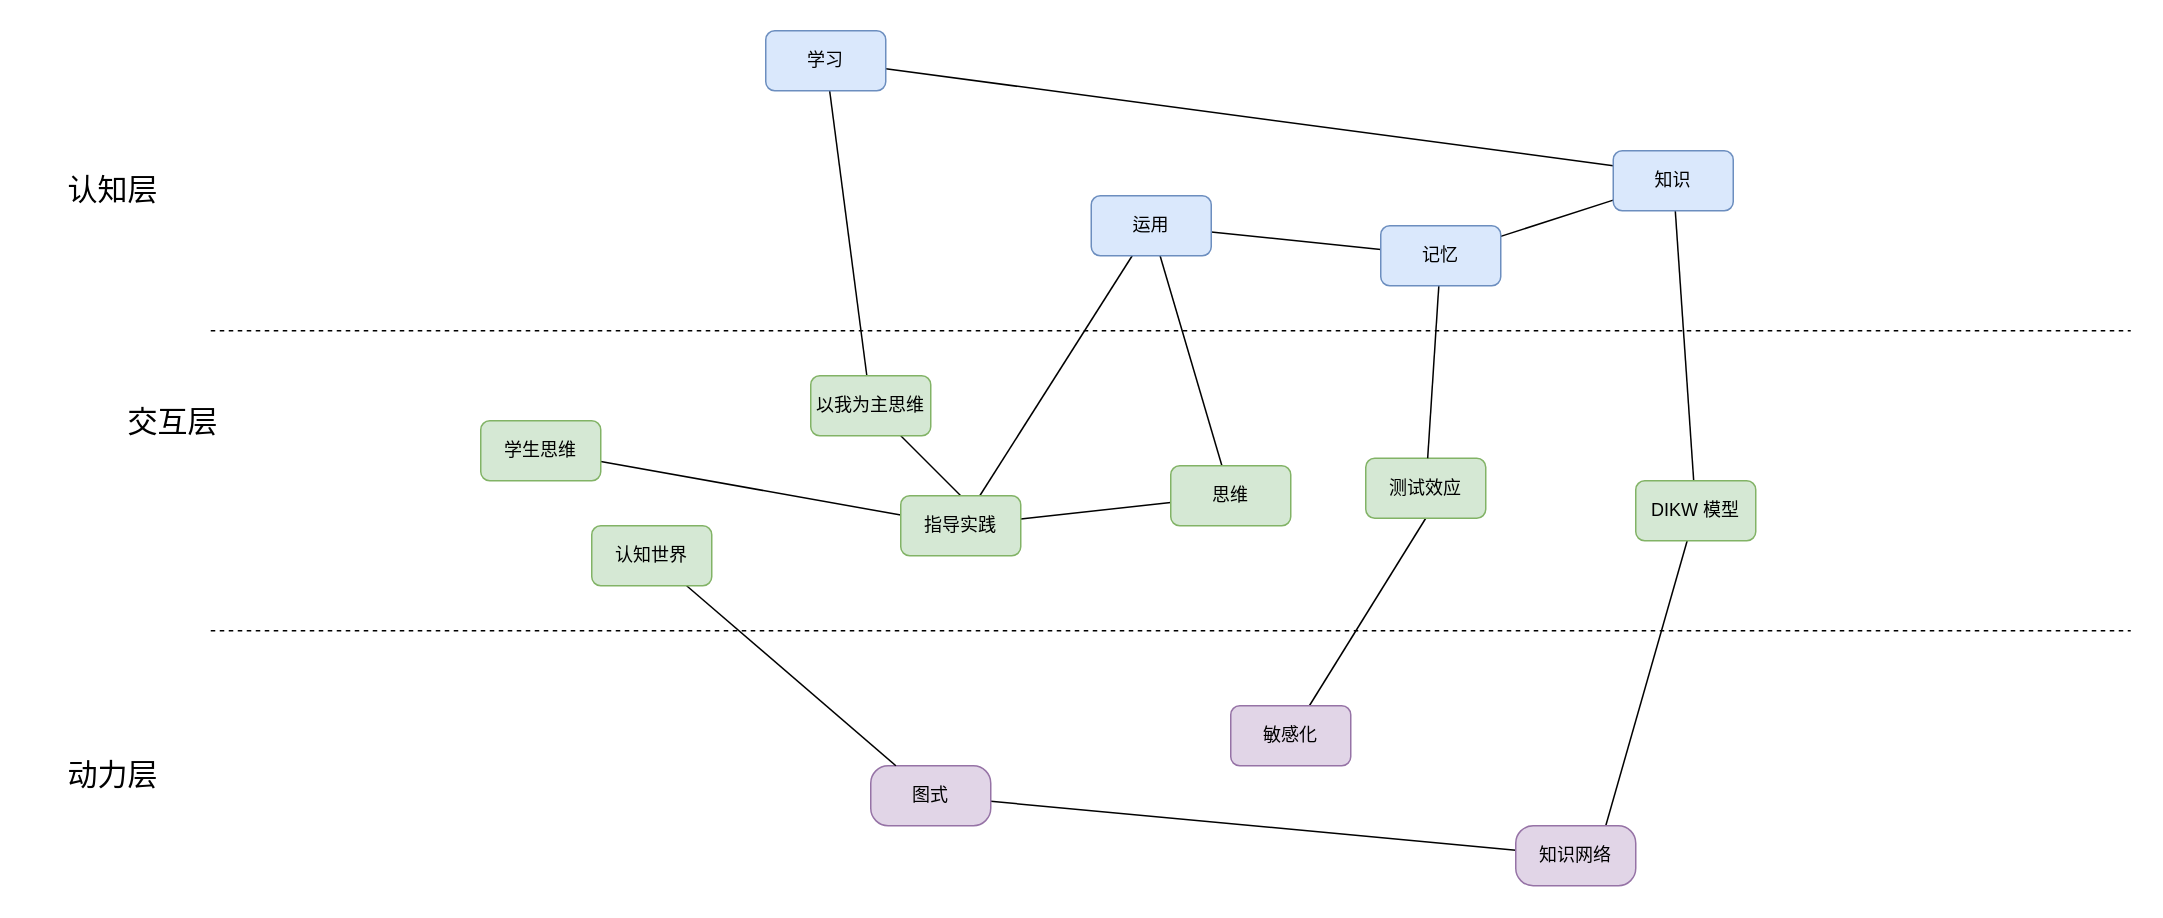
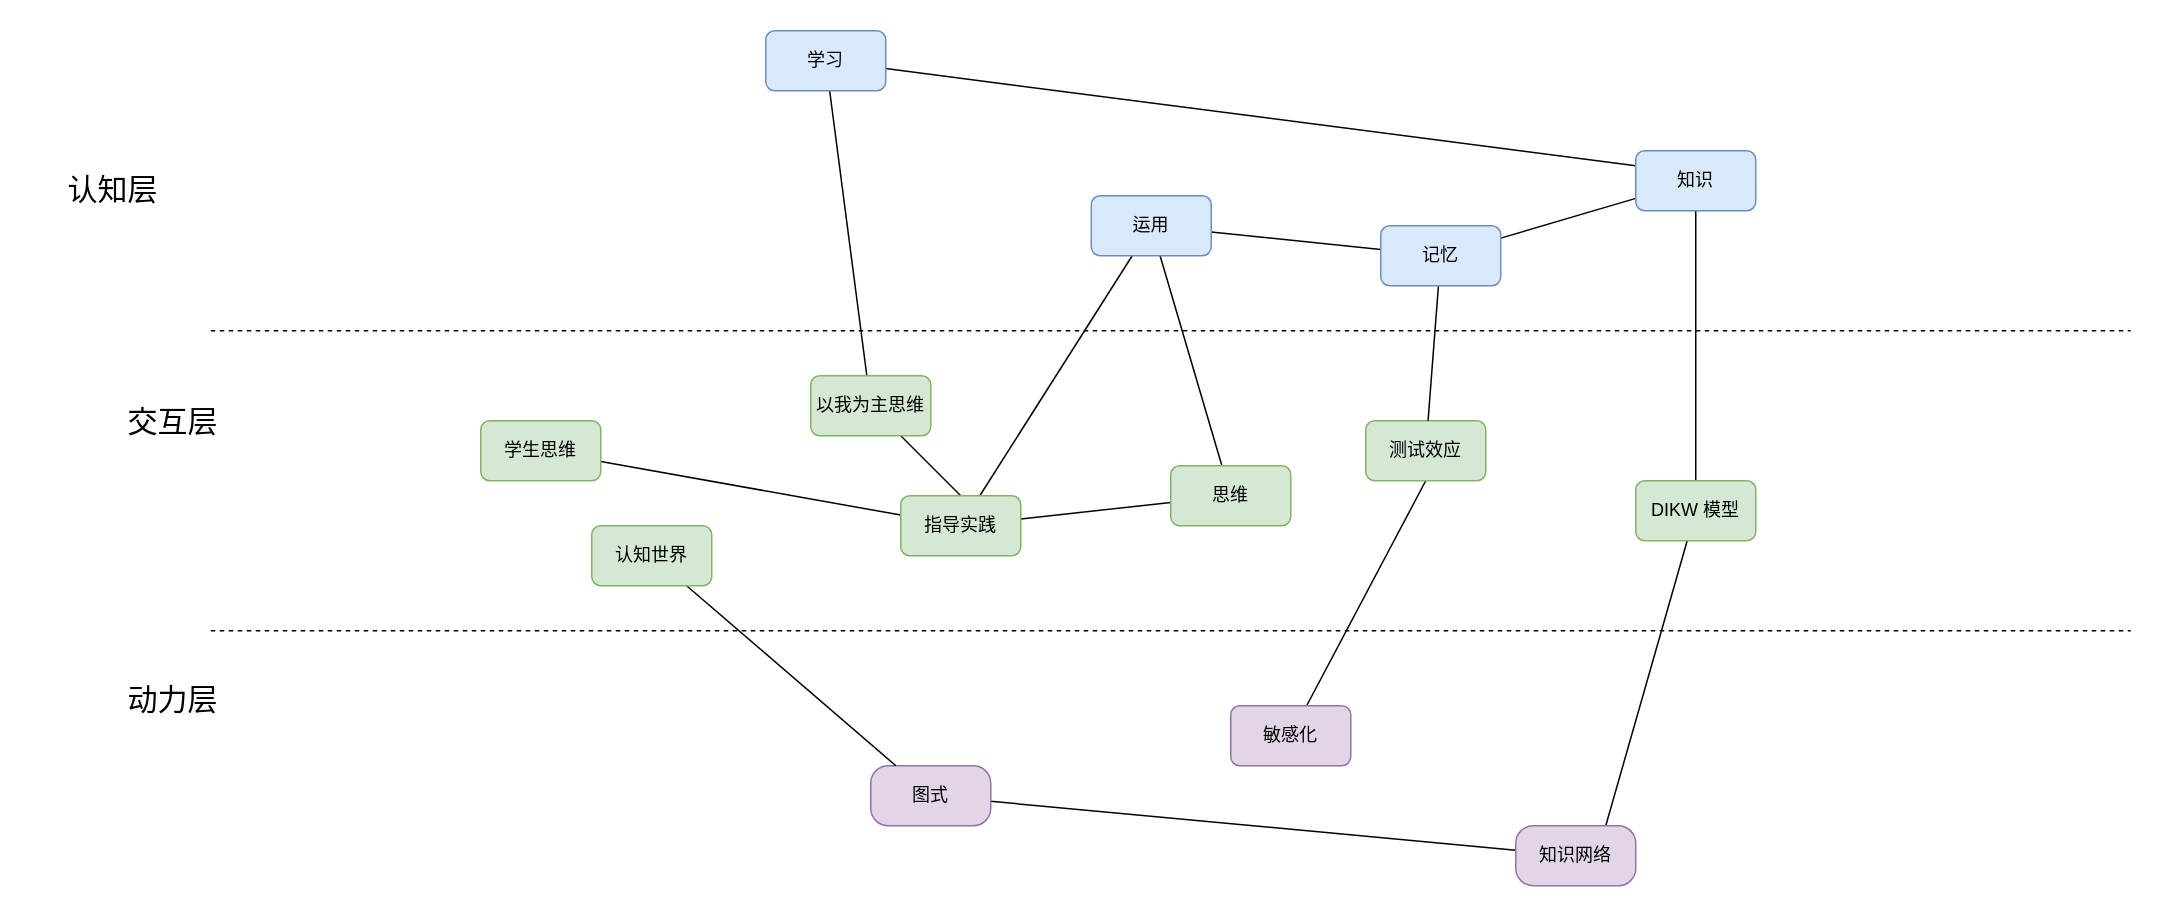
(1673, 181) -> (1696, 181)
(1426, 488) -> (1426, 451)
(113, 773) -> (173, 698)
